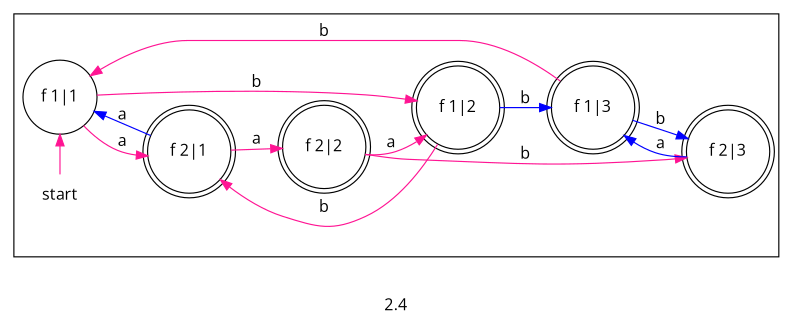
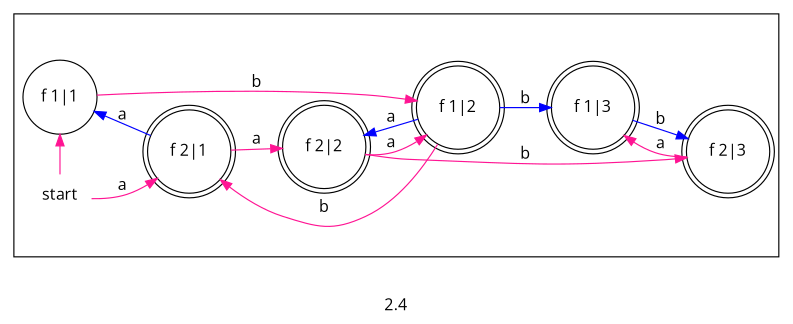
(332, 40) -> none
none -> (397, 126)
(107, 145) -> (121, 196)
(656, 153) -> (656, 153)
